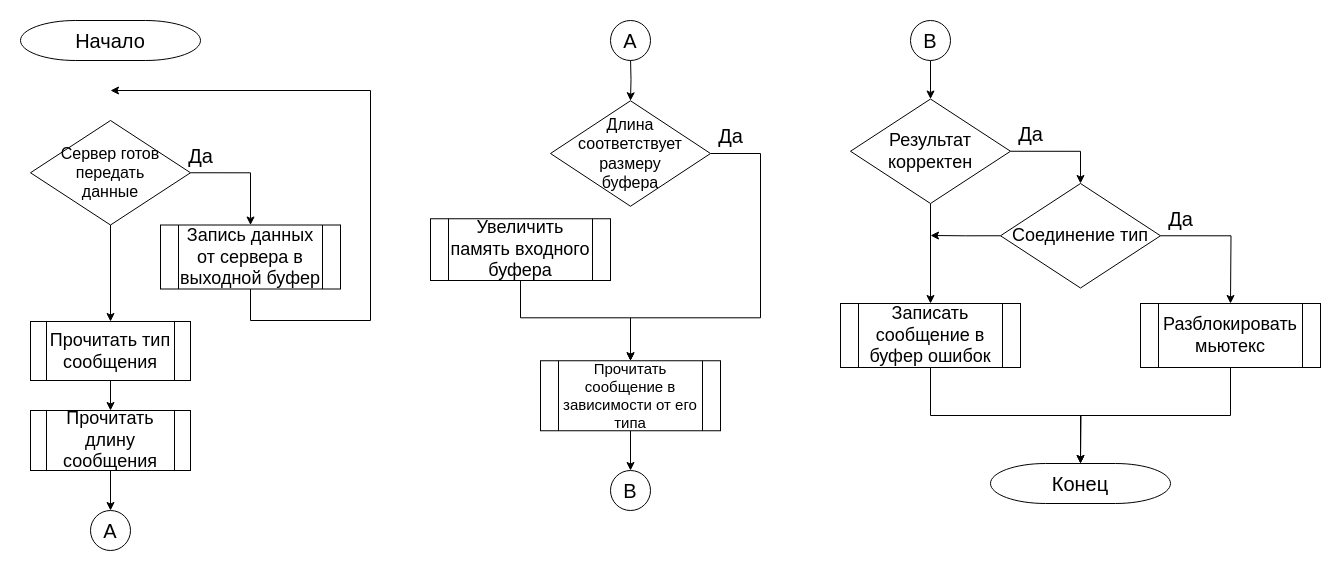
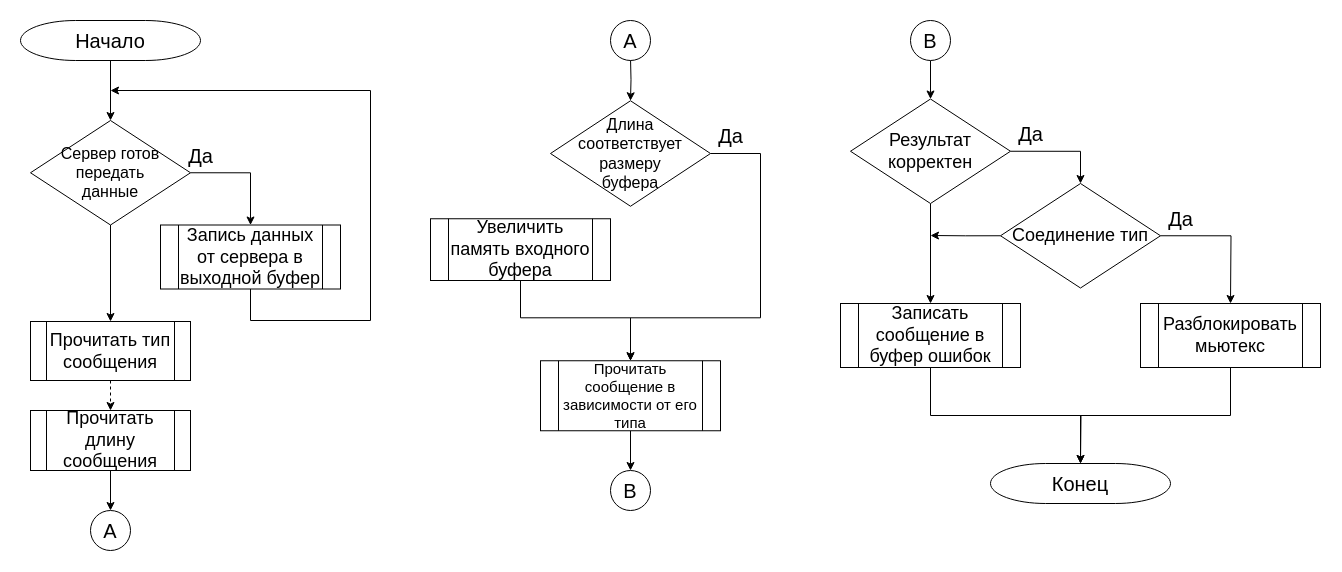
none -> (111, 87)
(111, 393) -> (111, 393)
